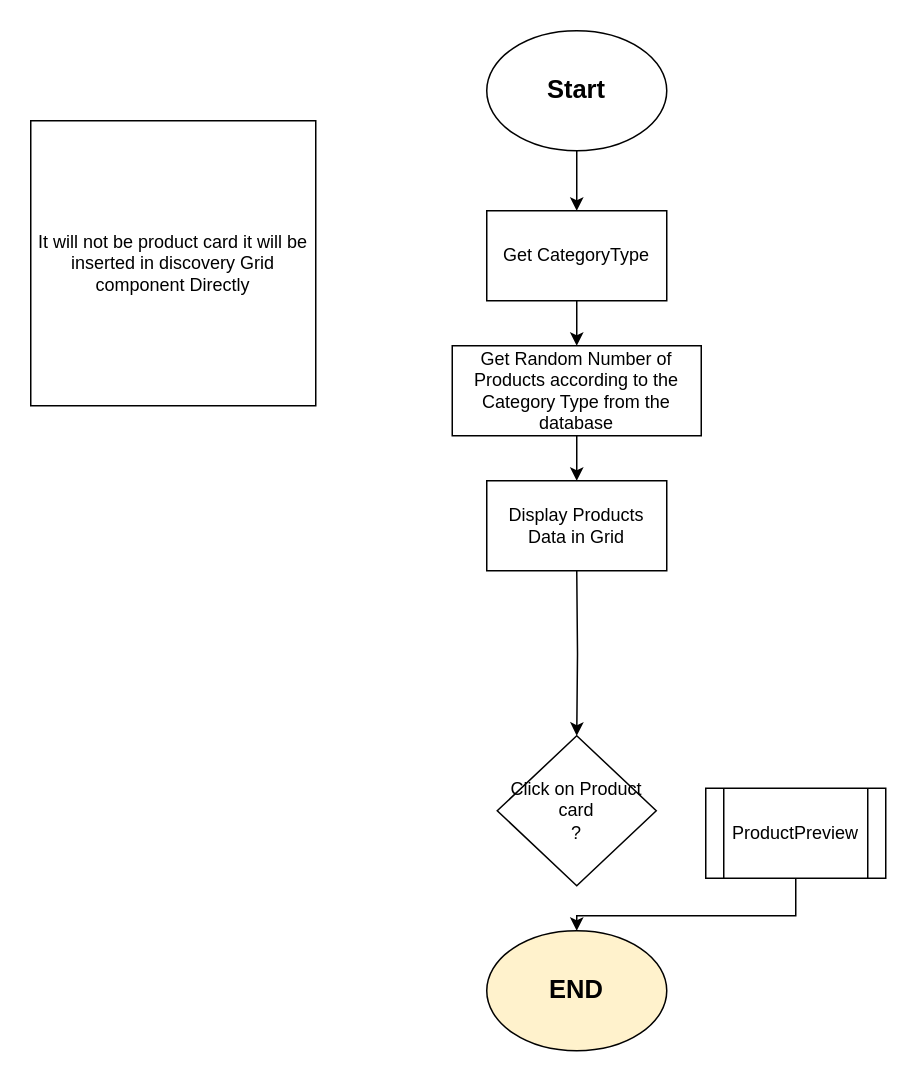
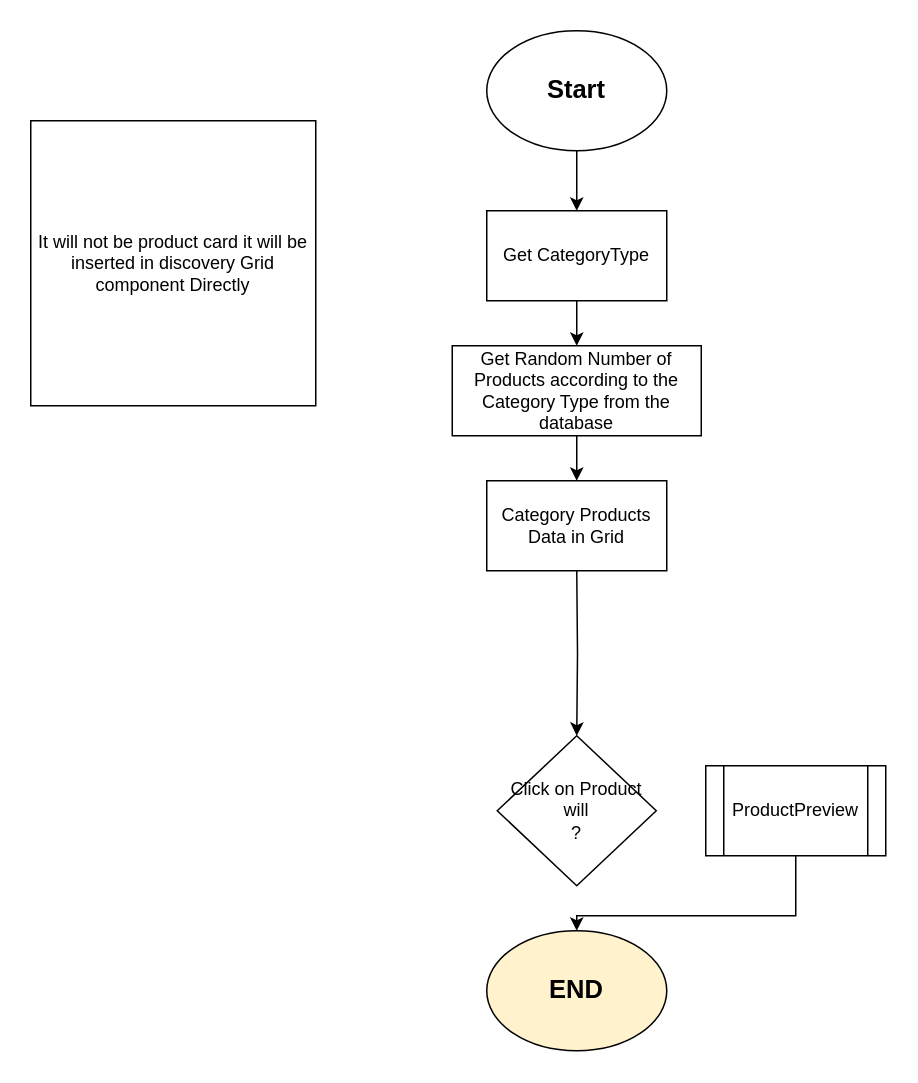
(577, 526) -> (577, 526)
(577, 811) -> (577, 811)
(796, 833) -> (796, 811)
